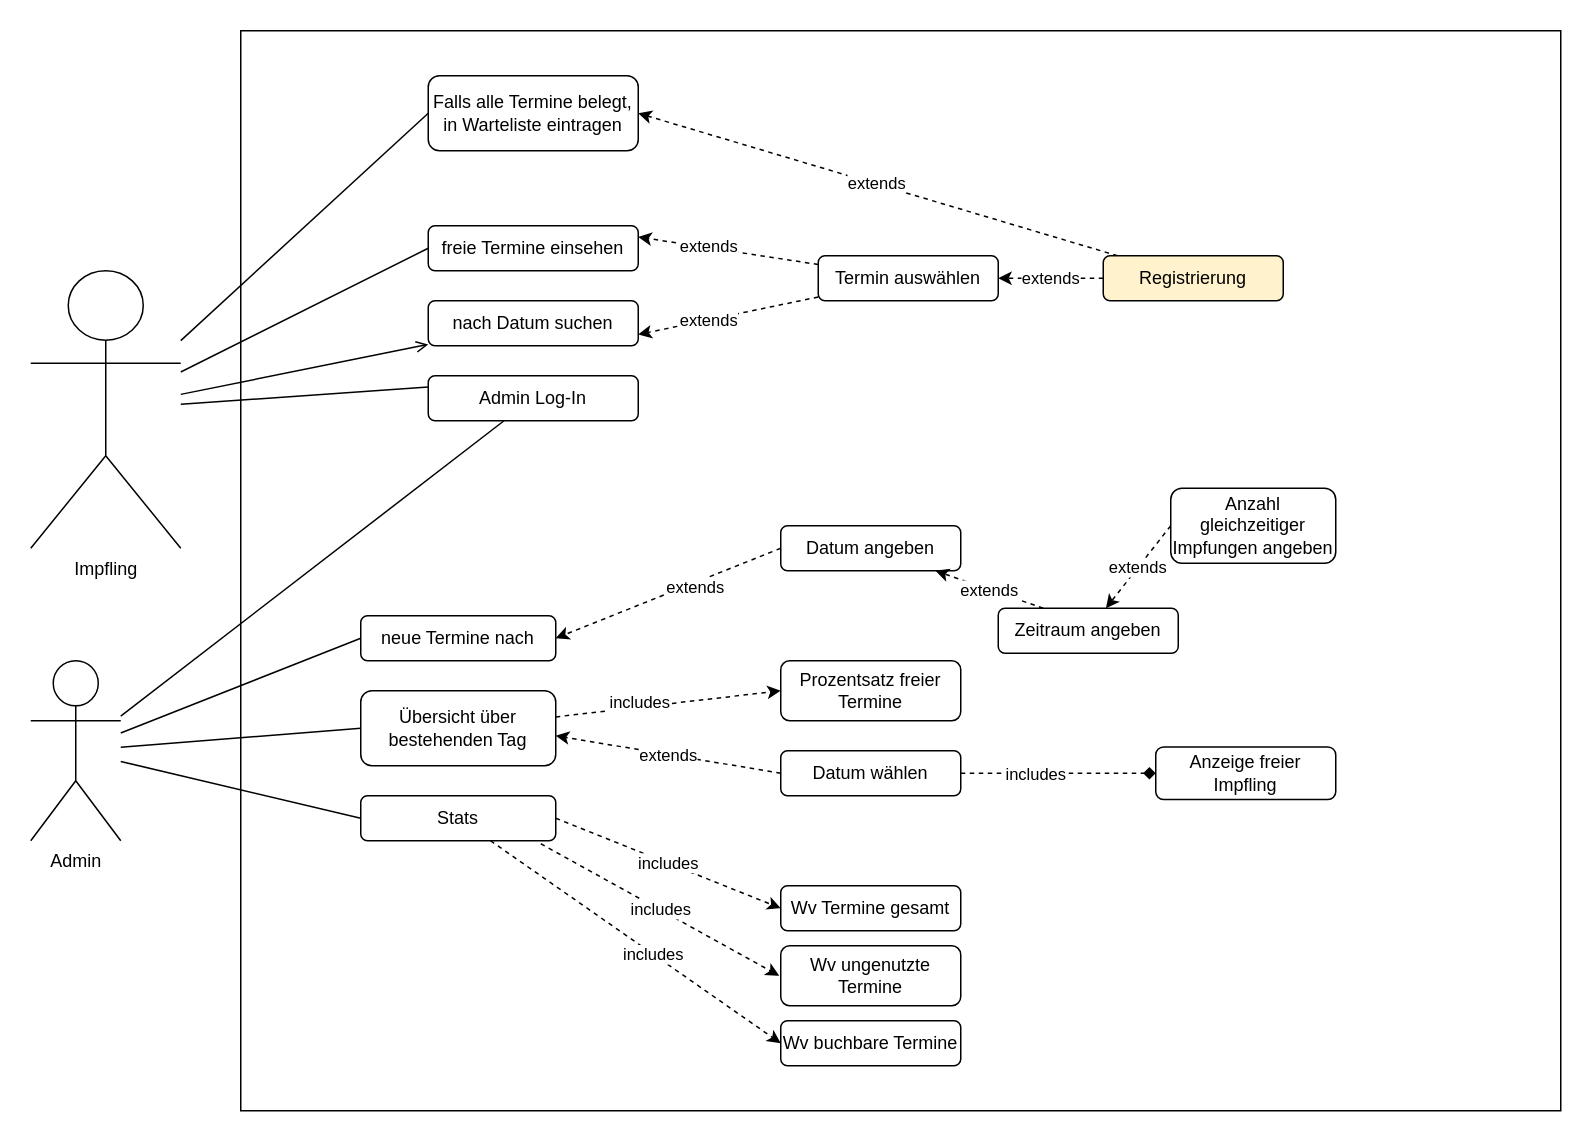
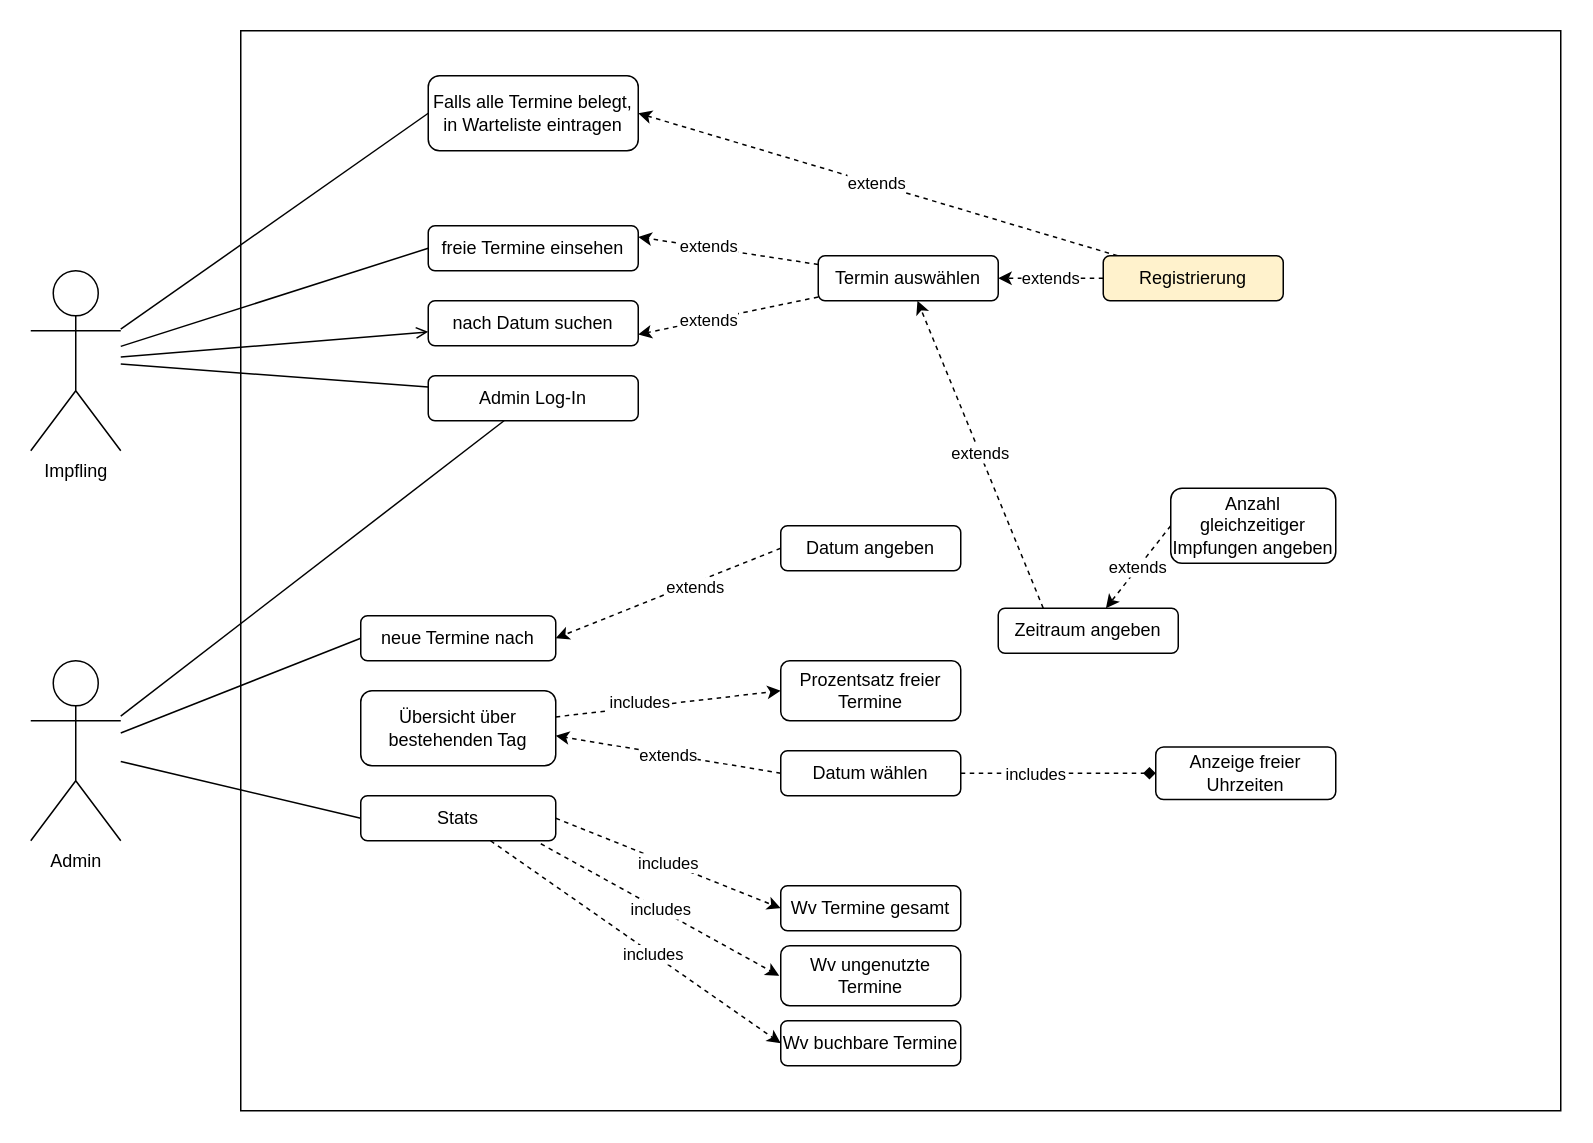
(106, 410) -> (76, 361)
(994, 591) -> (982, 459)
(241, 738) -> none
(1246, 773) -> (1246, 773)
